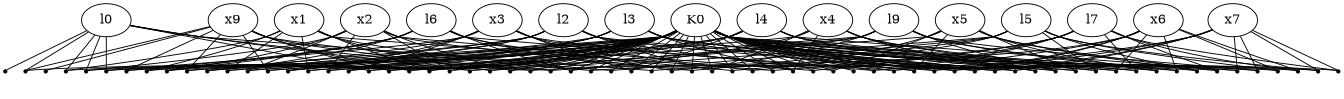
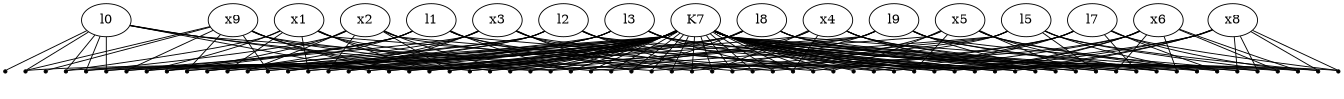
(431, 20) -> (431, 20)
(696, 20) -> (696, 20)
(762, 20) -> (762, 20)
(1233, 20) -> (1233, 20)
